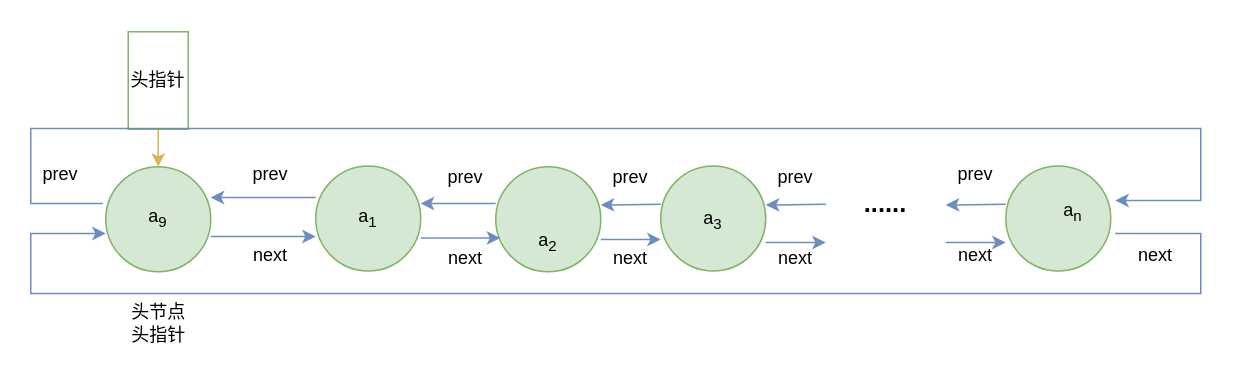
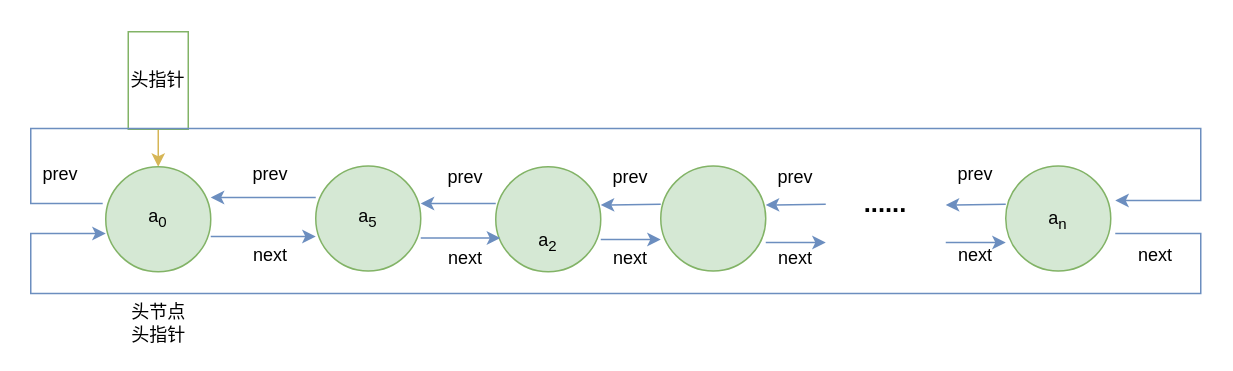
(1073, 212) -> (1058, 219)
(158, 218) -> (158, 218)
(368, 218) -> (368, 218)
(713, 219) -> none
